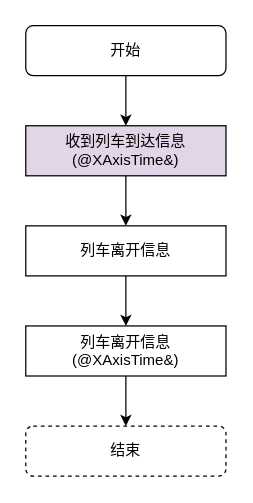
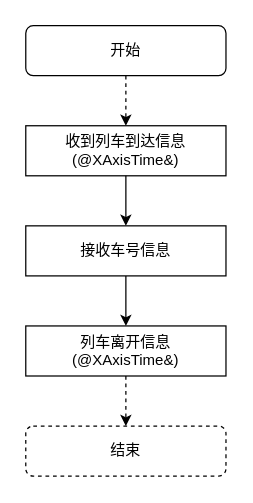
(126, 96) -> (126, 96)
(126, 151) -> (126, 151)
(126, 251) -> (126, 251)
(126, 396) -> (126, 396)
